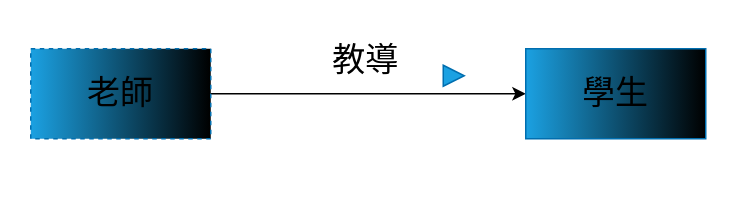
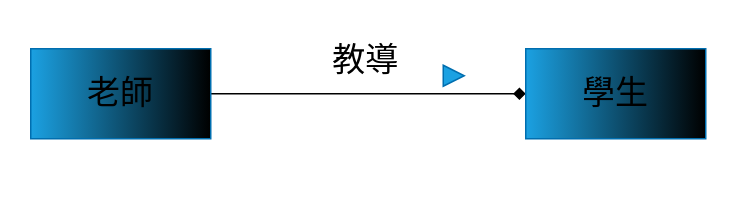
(121, 94) -> (121, 94)
(514, 94) -> (513, 94)
(503, 139) -> (503, 139)
